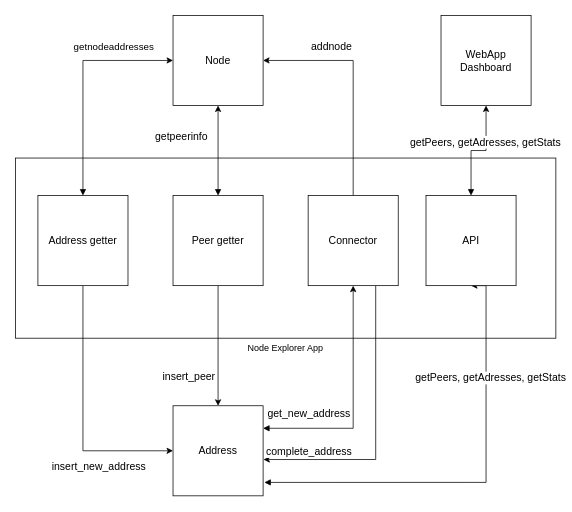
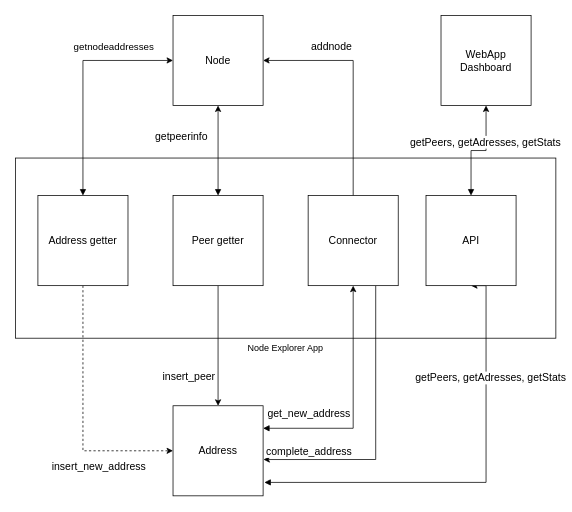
(83, 409) -> (83, 409)
